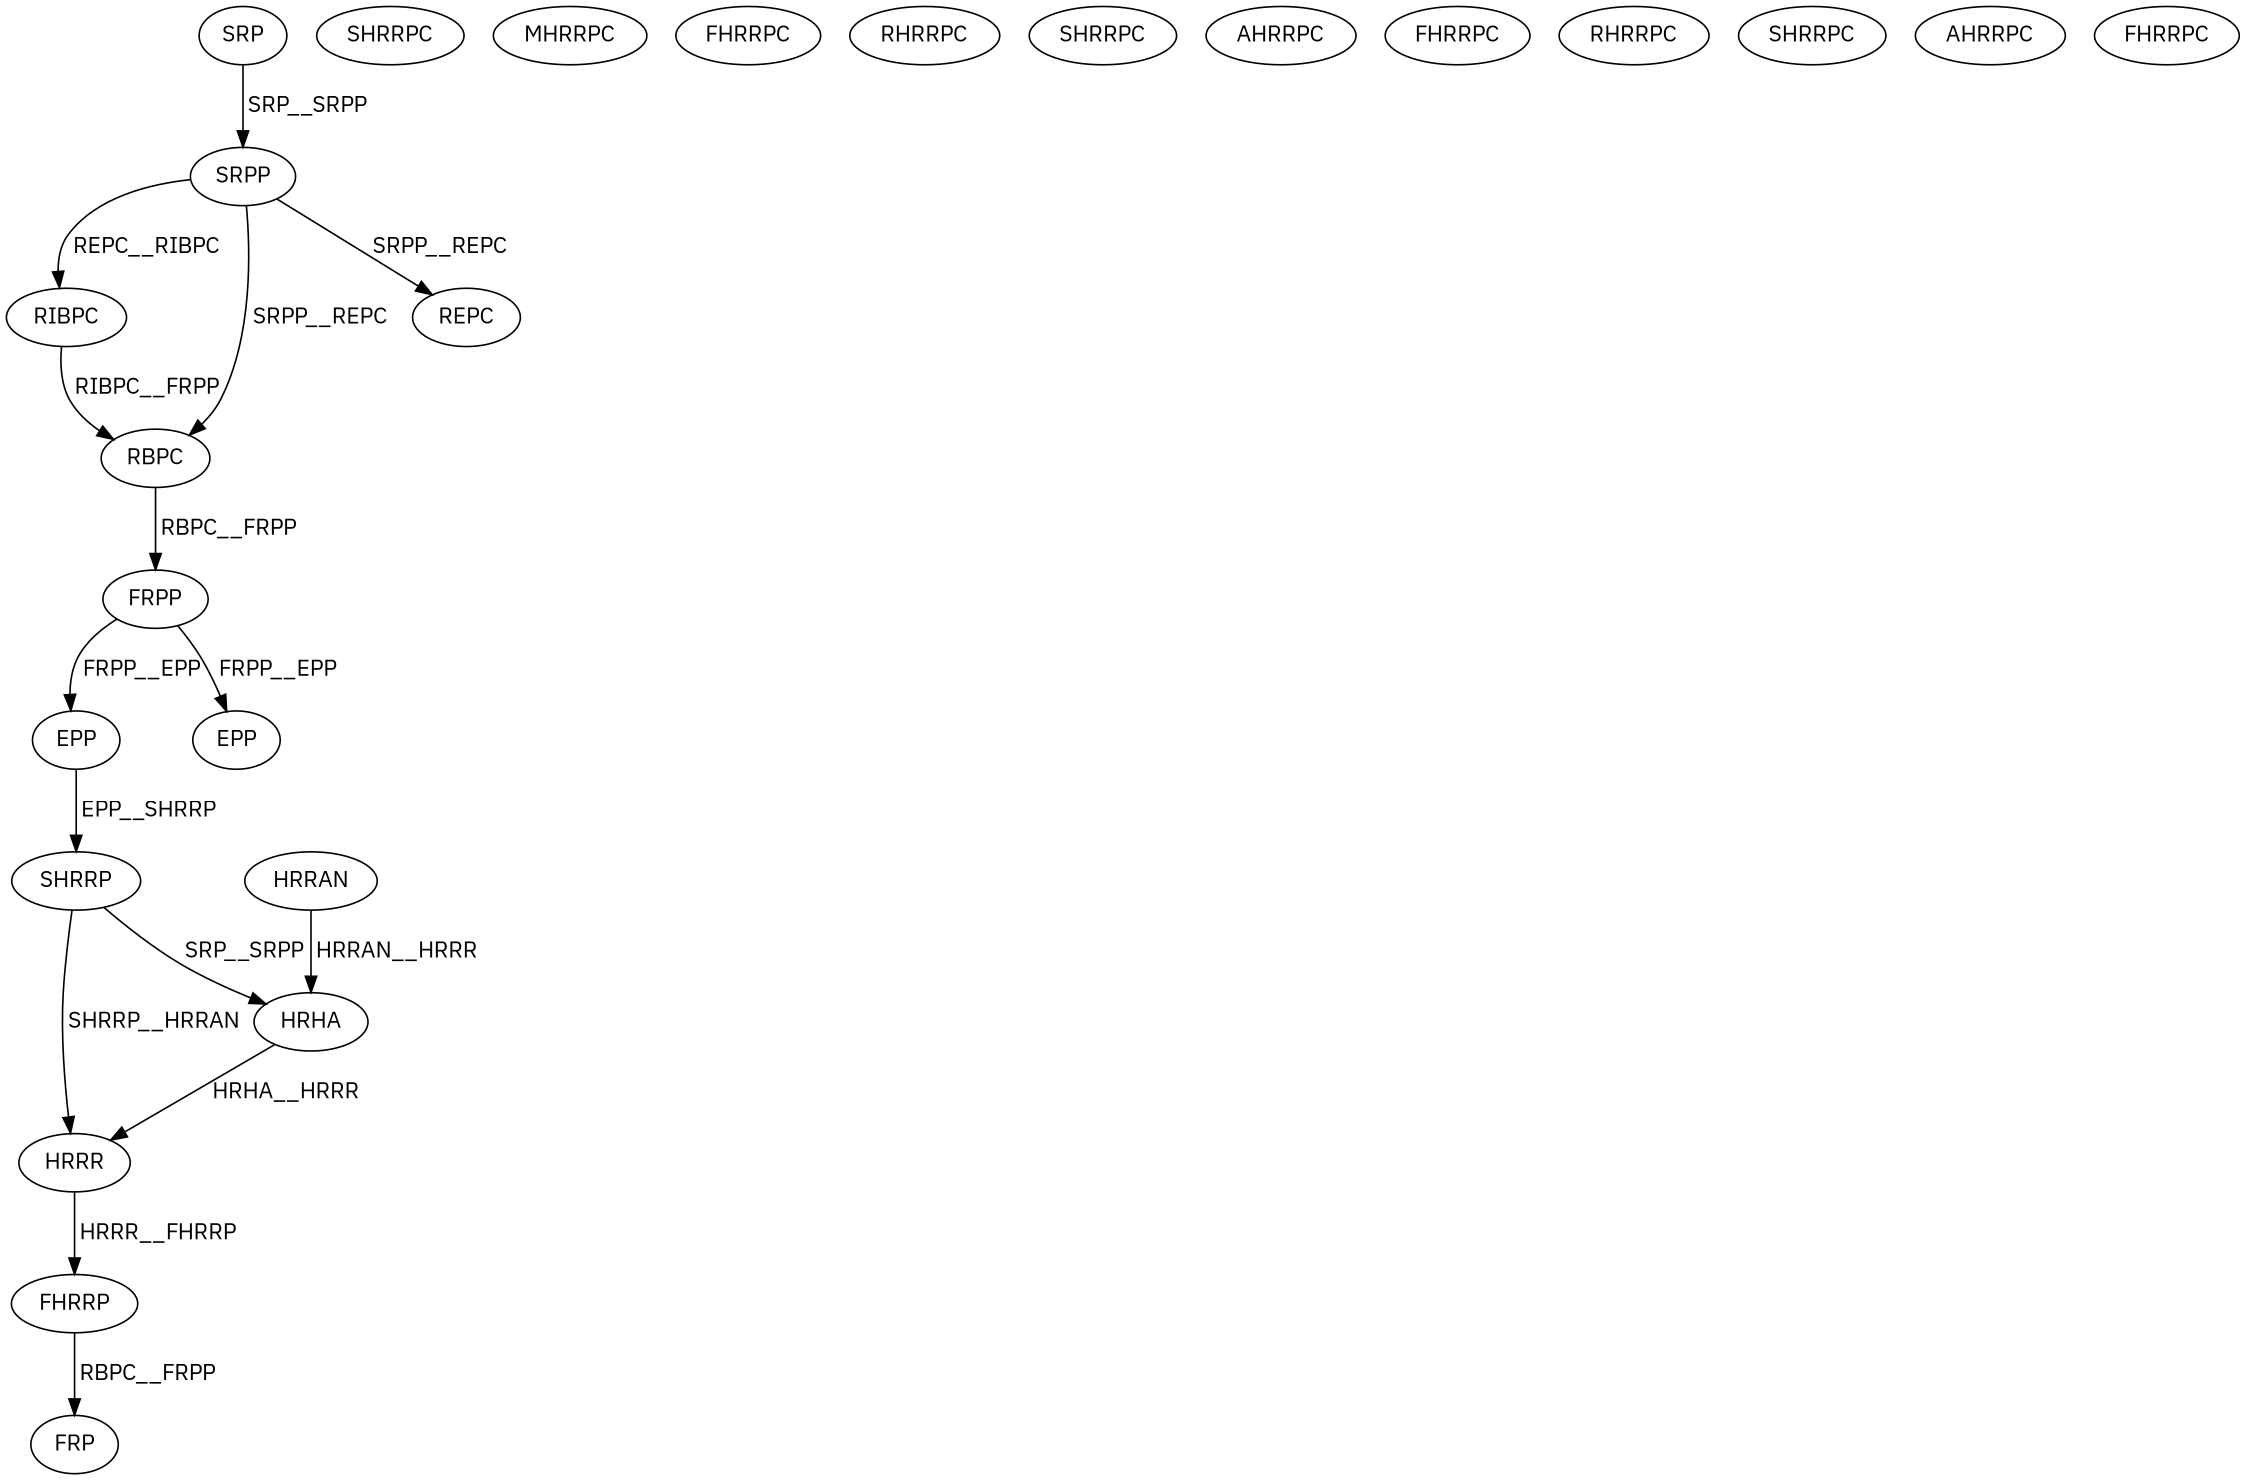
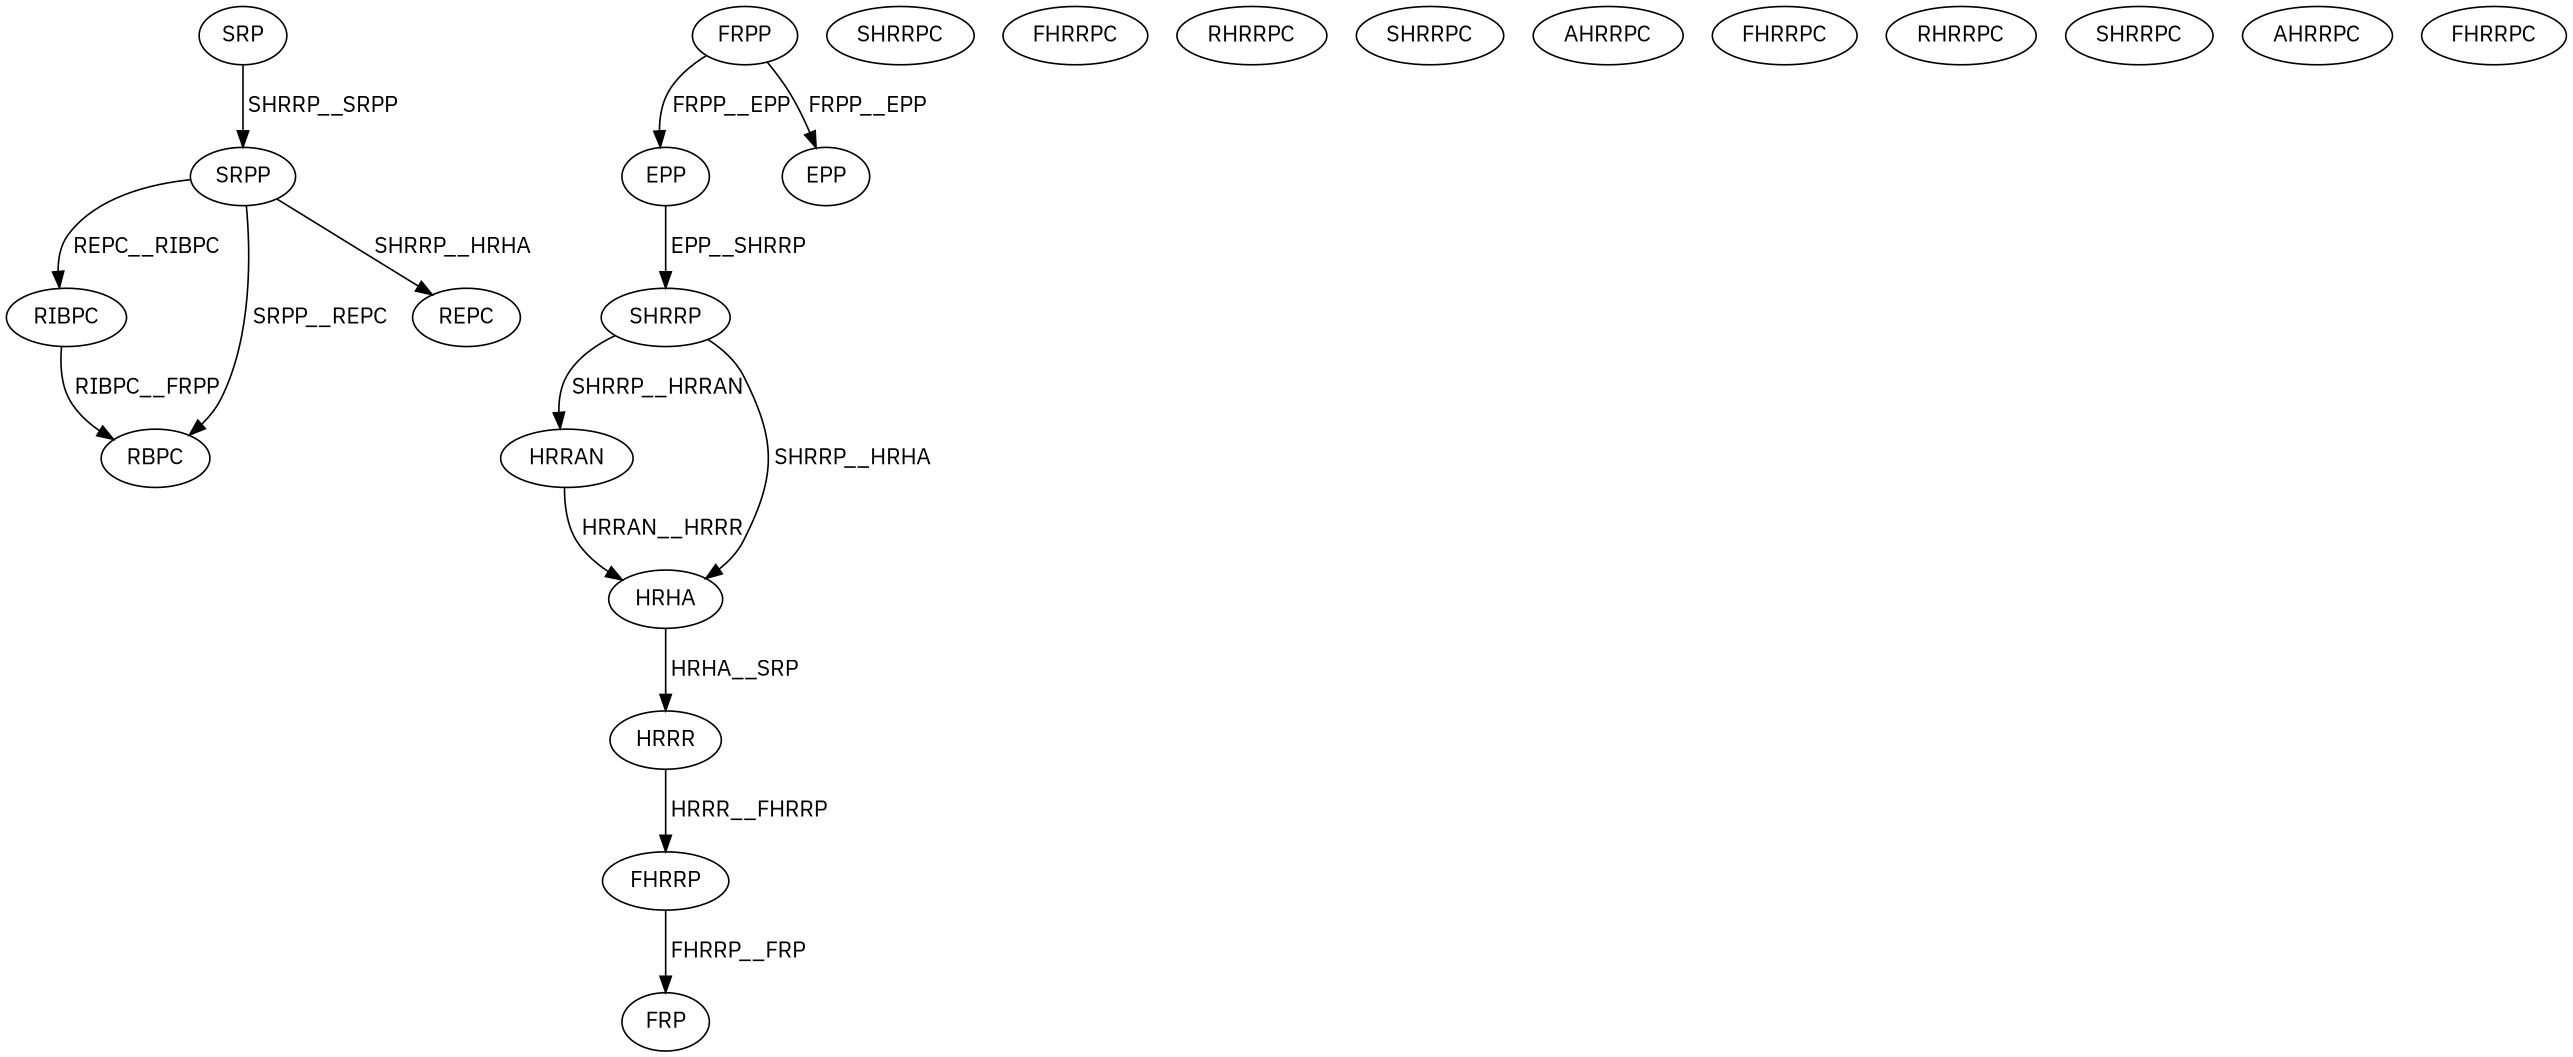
(570, 36) -> none
(305, 106) -> (321, 106)
(438, 247) -> (450, 247)
(156, 521) -> none
(242, 951) -> (850, 458)
(63, 1013) -> (574, 365)
(283, 1092) -> (732, 670)
(146, 1374) -> (736, 951)
